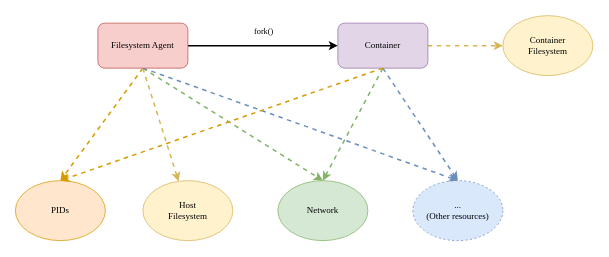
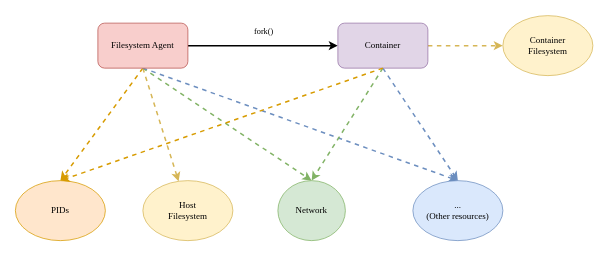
(323, 210) -> (312, 210)
(458, 210) -> (458, 210)
